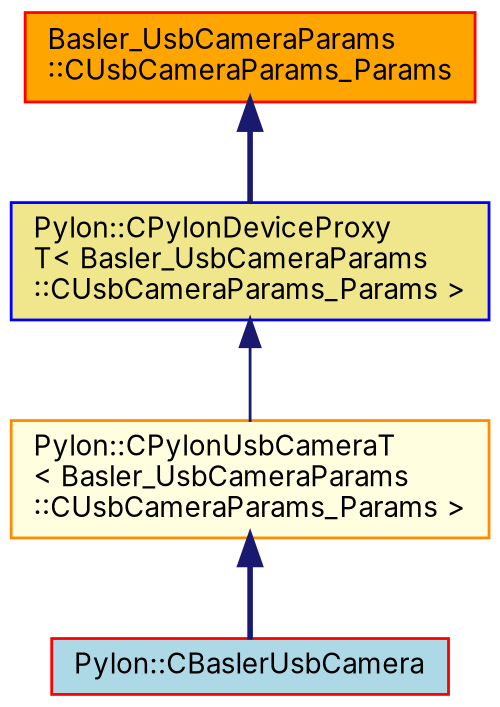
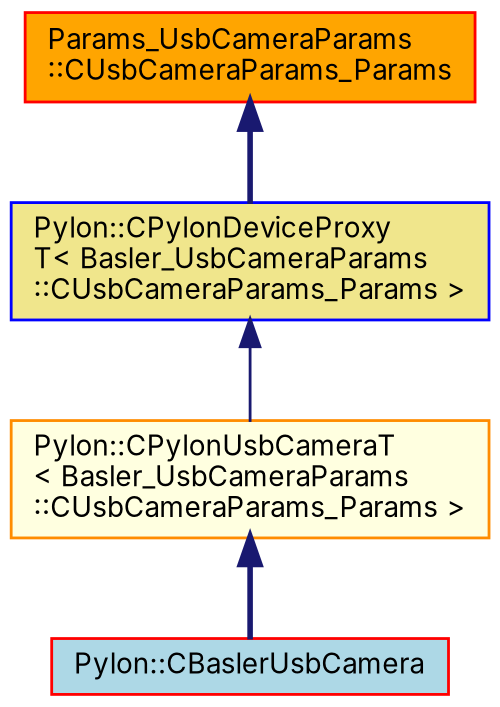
(250, 57) -> (250, 57)
